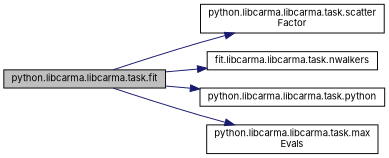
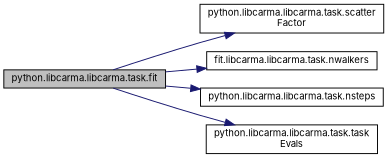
(292, 97) -> (292, 97)
(292, 139) -> (292, 139)
